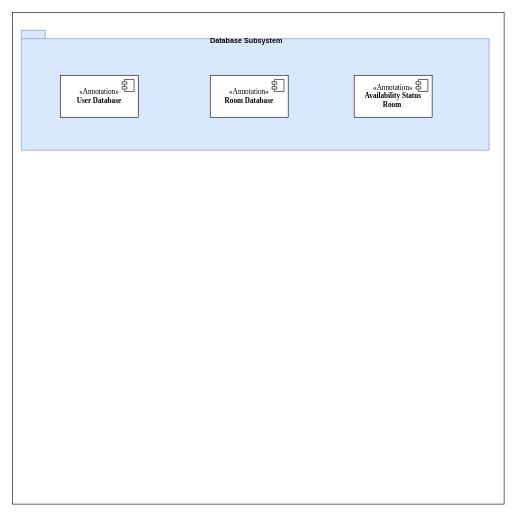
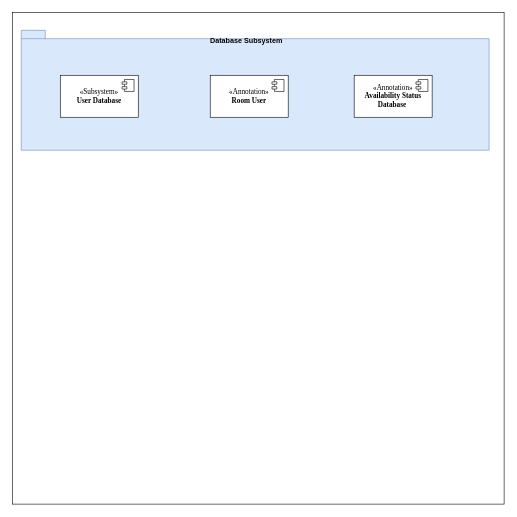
(99, 96) -> (99, 96)
(249, 96) -> (249, 96)
(393, 96) -> (393, 96)
